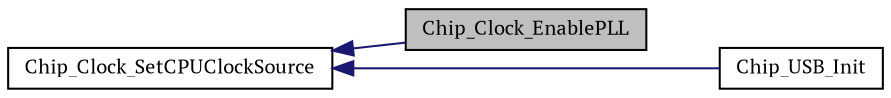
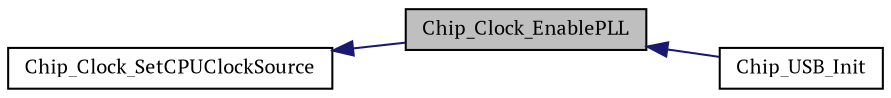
(536, 68) -> (694, 53)
